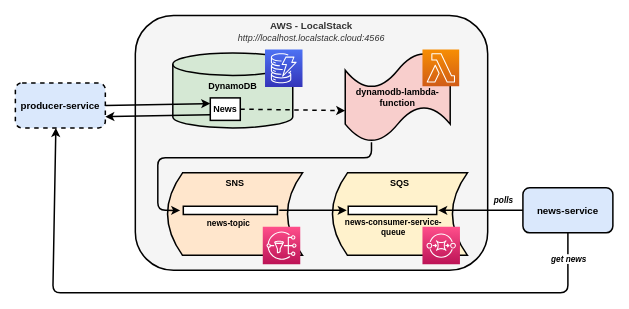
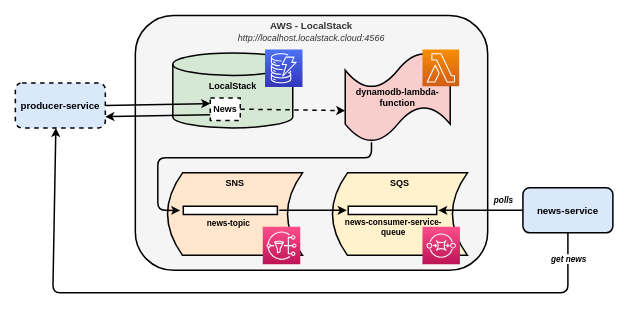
(233, 86) -> (233, 86)
(225, 109) -> (225, 109)
